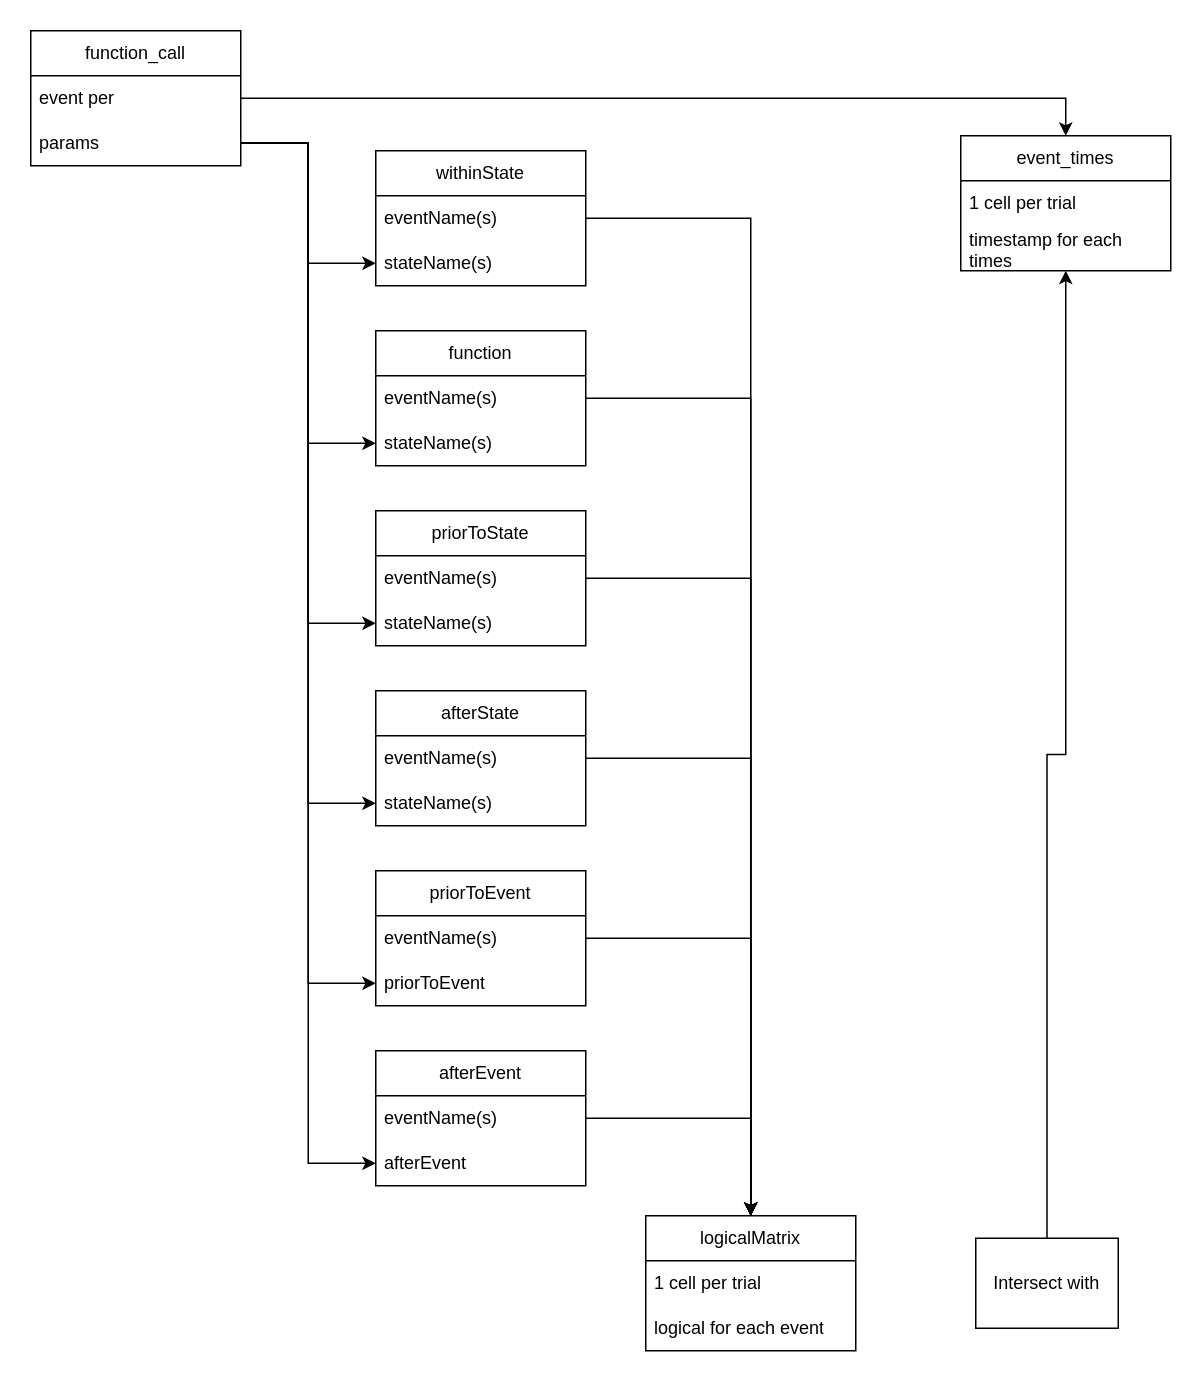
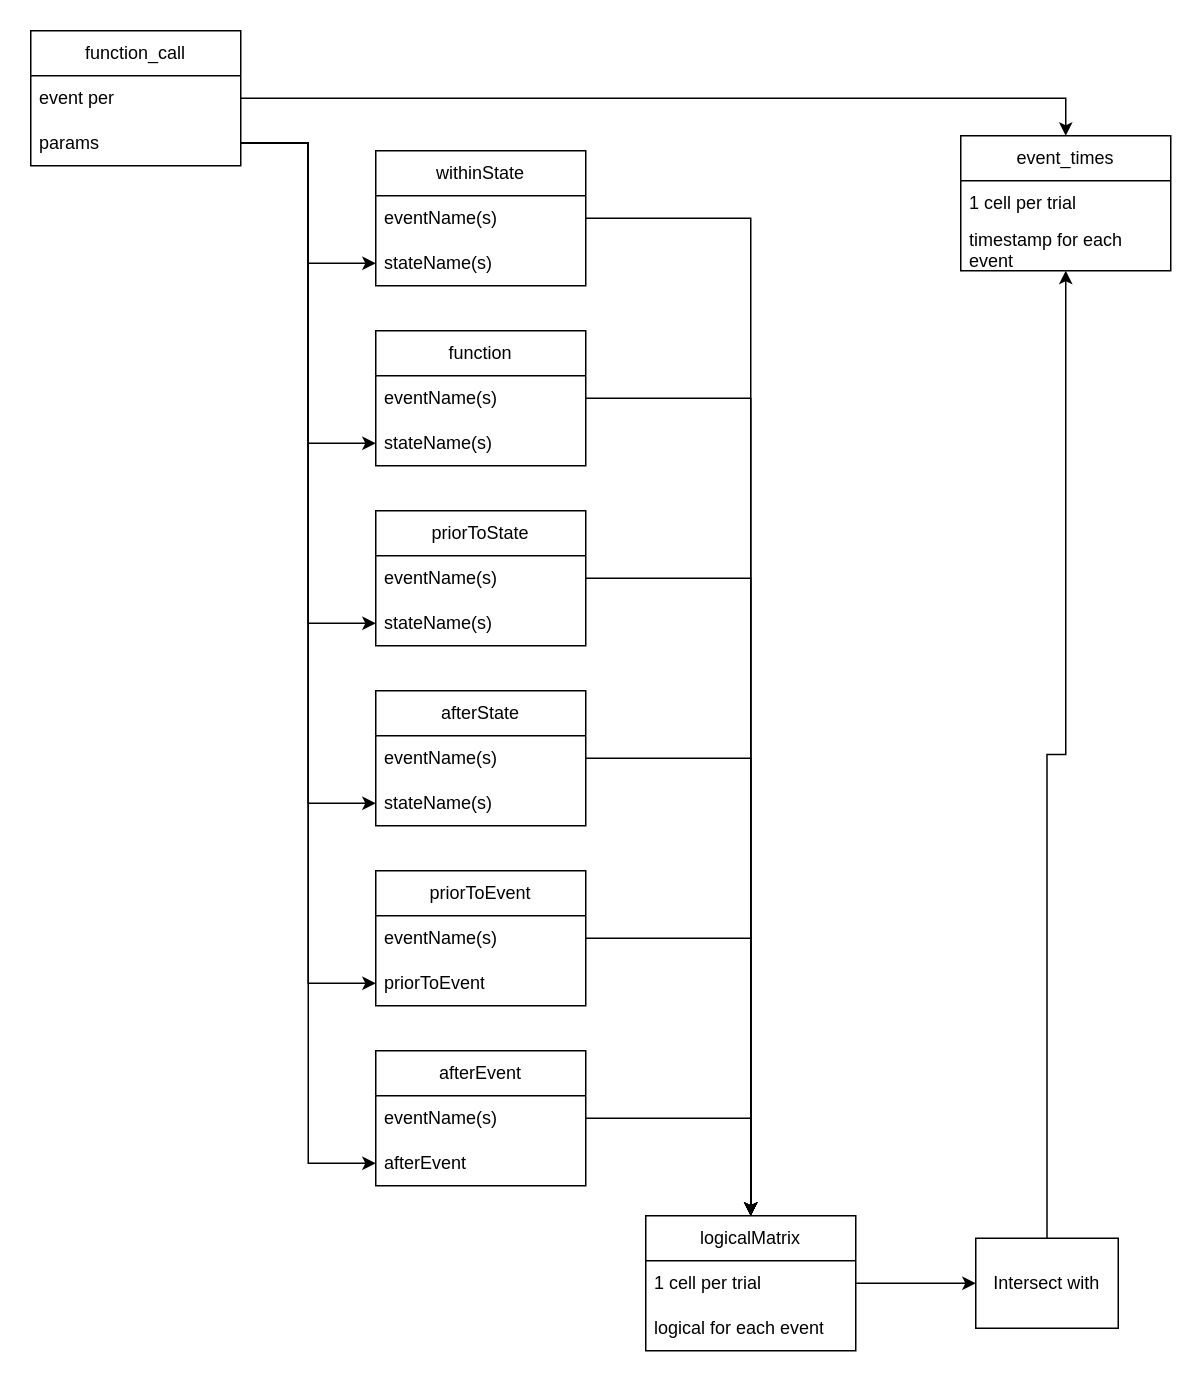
(1067, 248) -> (1067, 248)
none -> (911, 1283)
